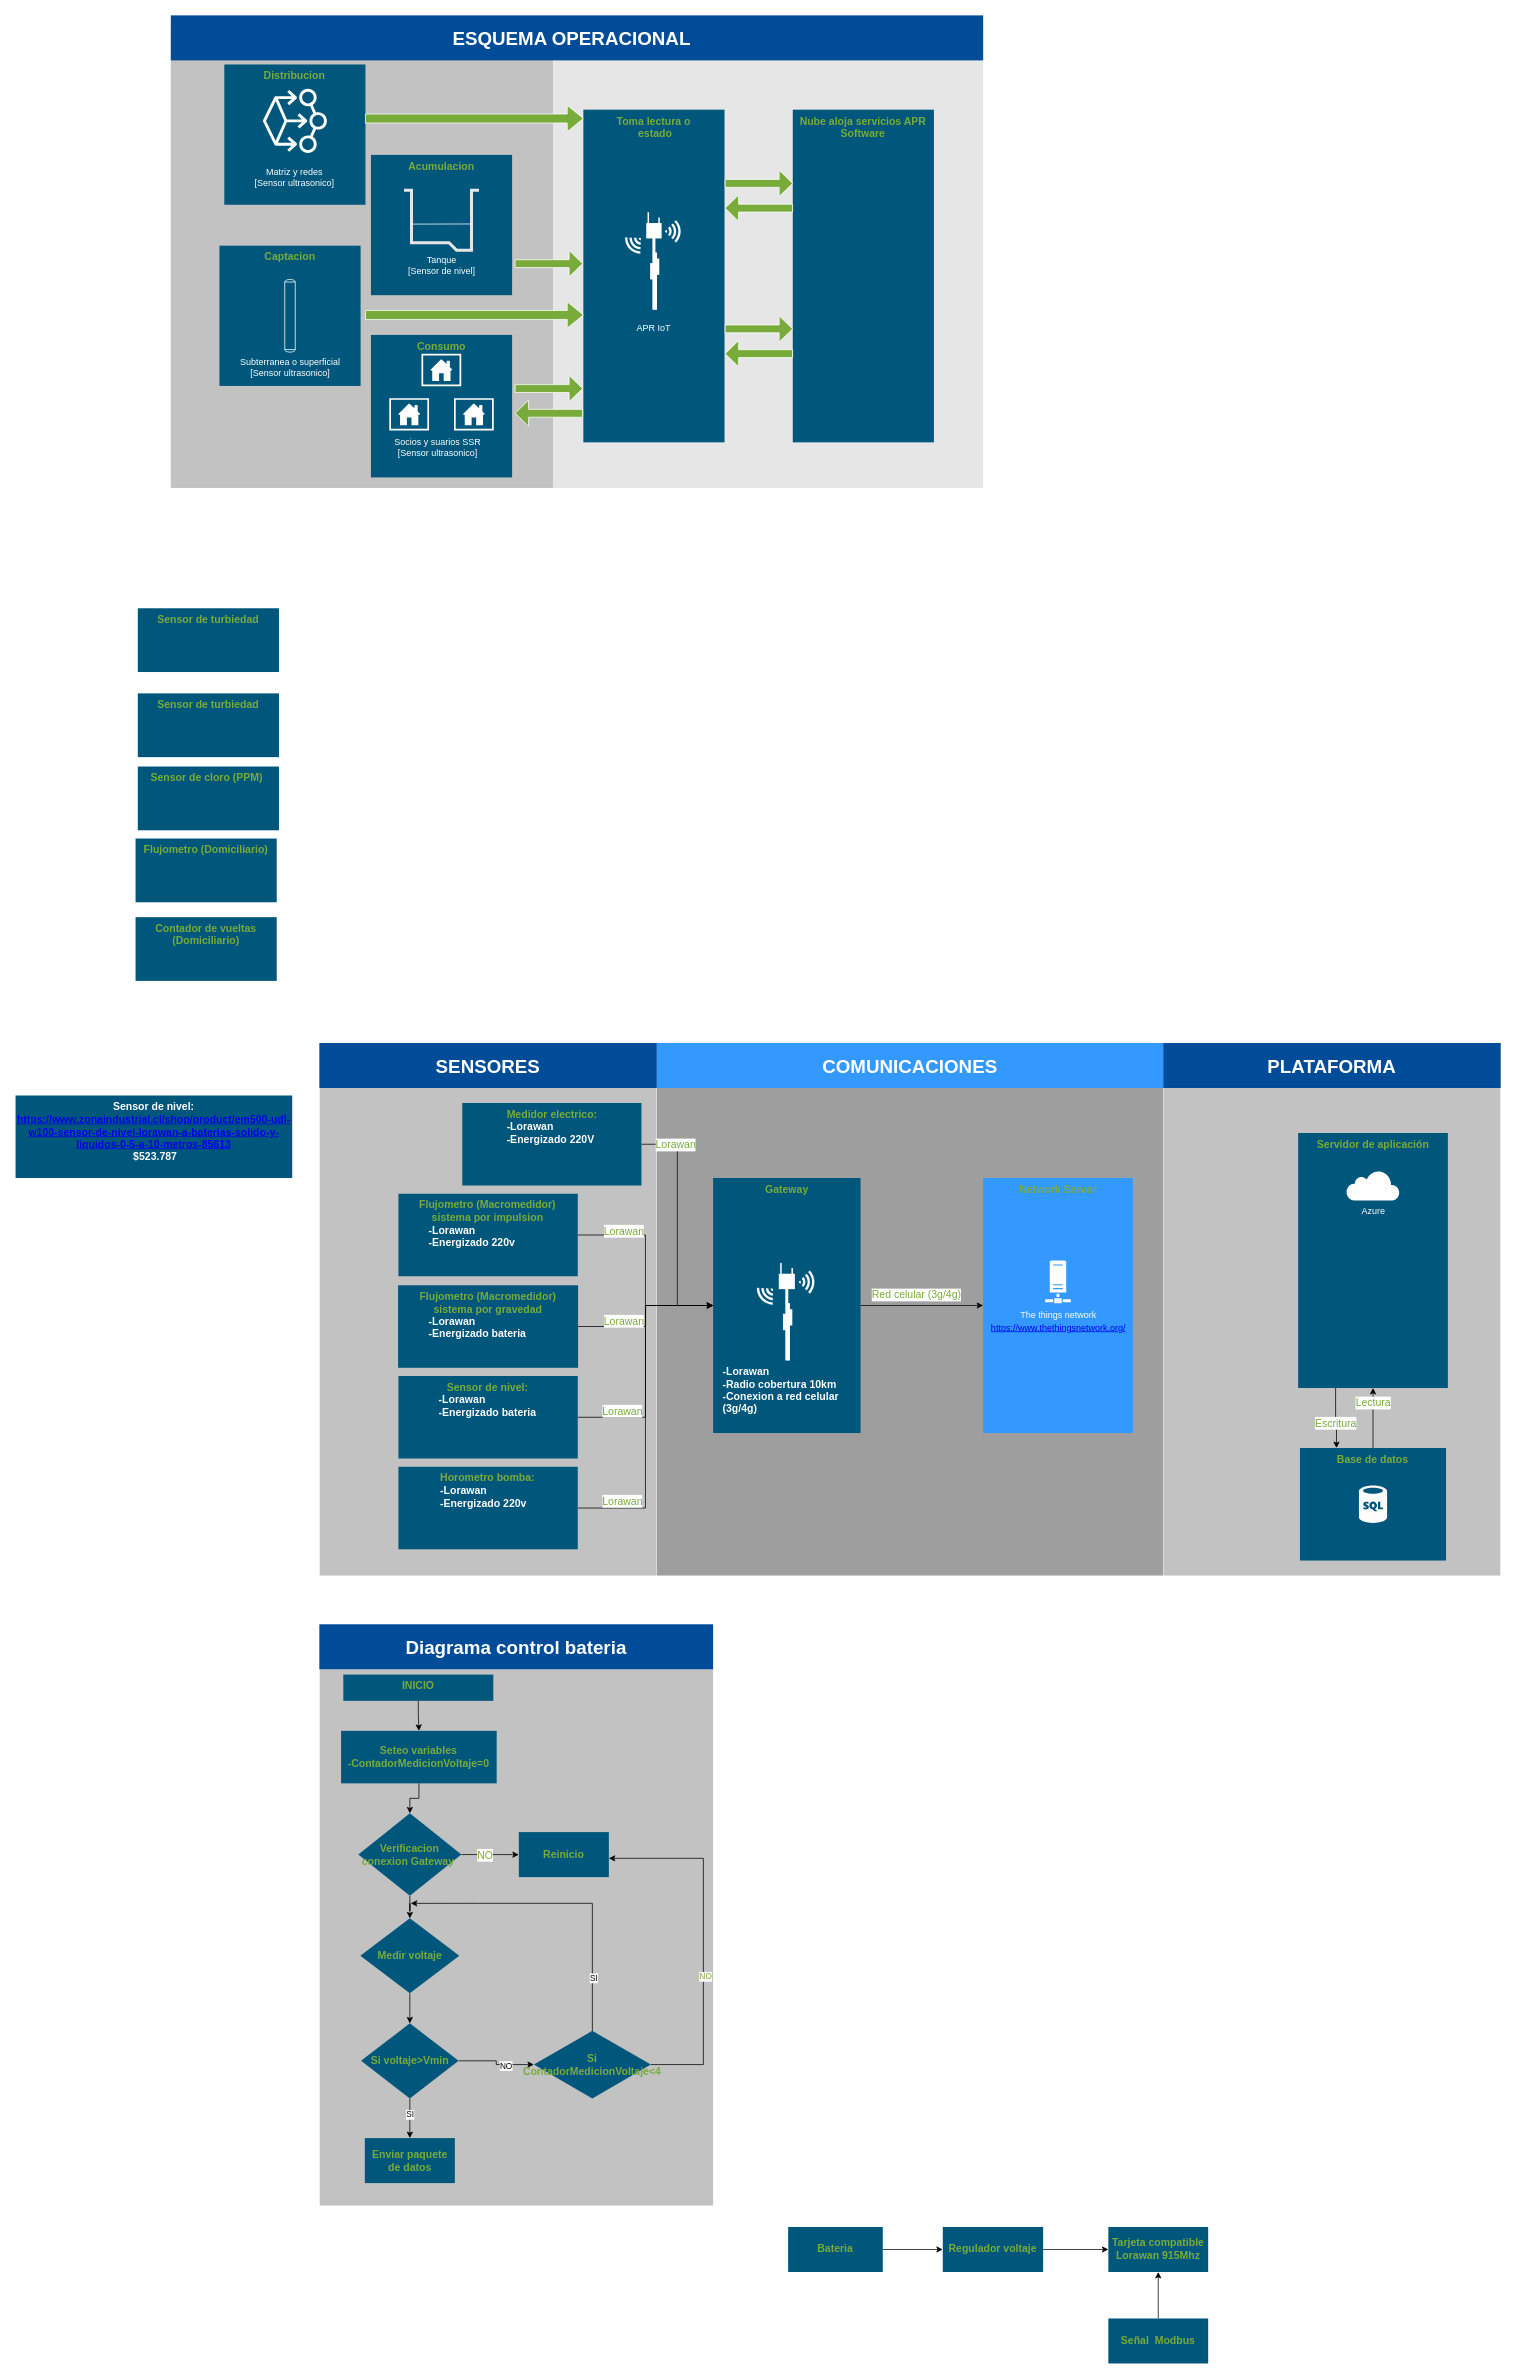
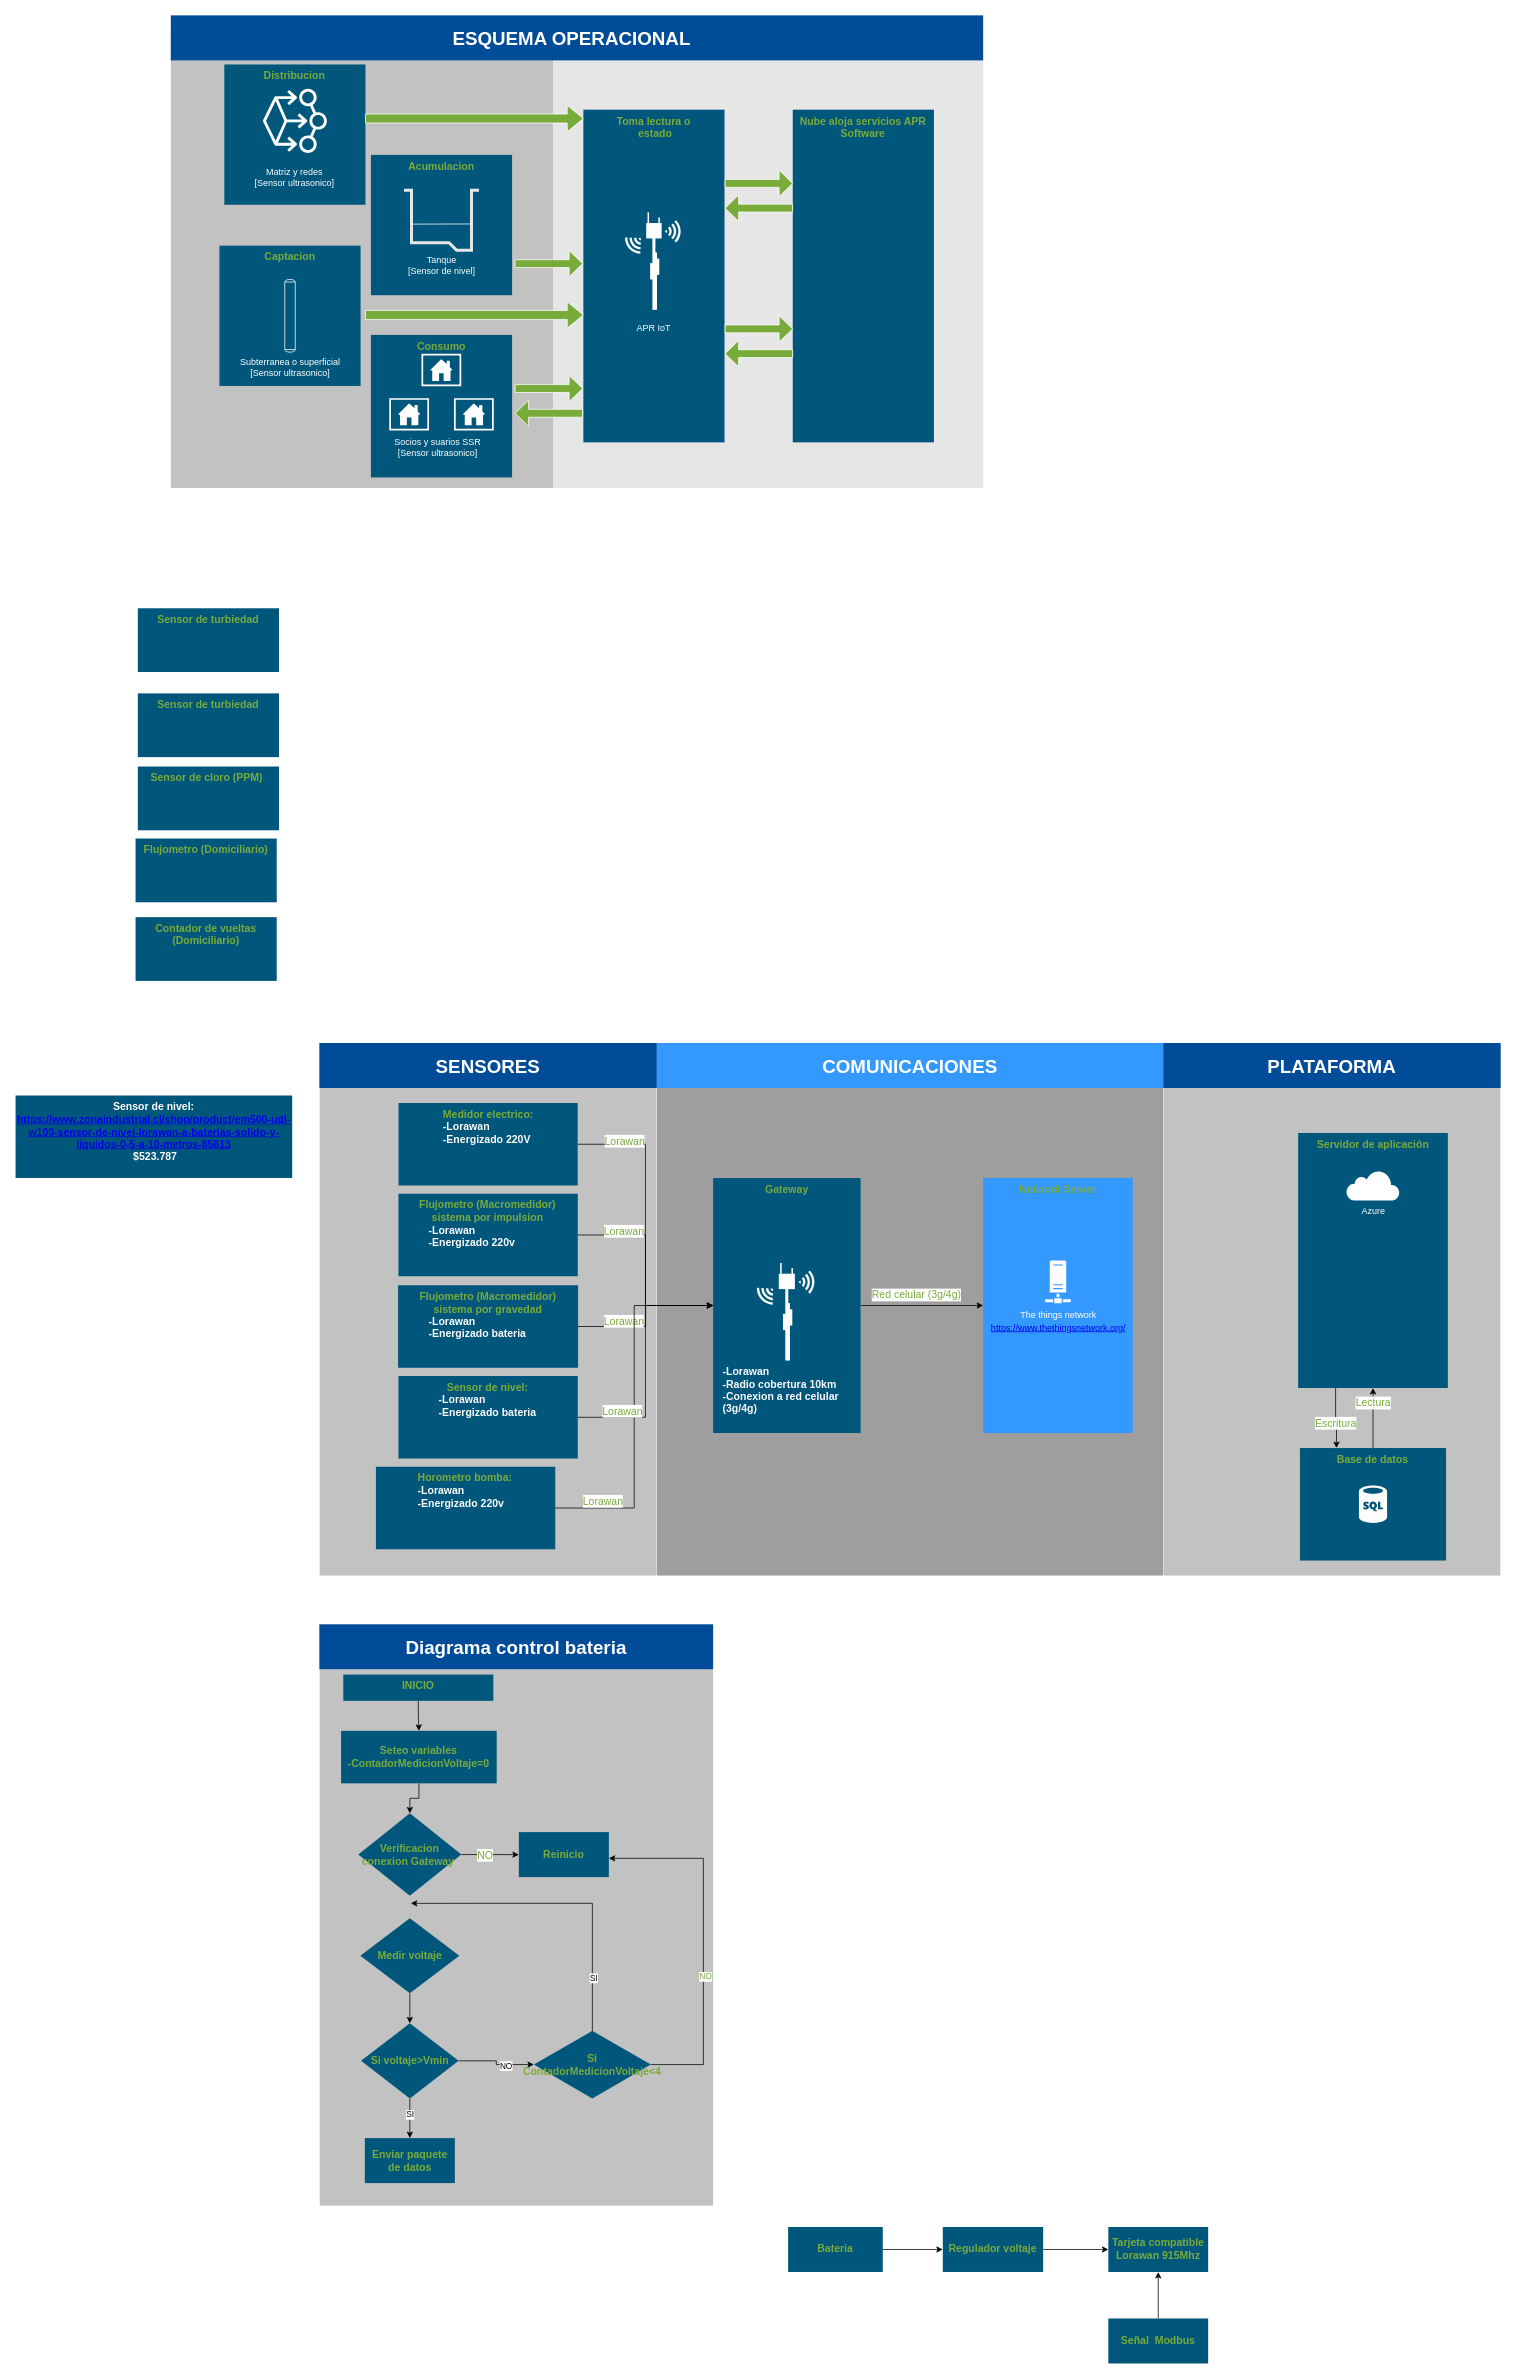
(552, 1144) -> (488, 1144)
(488, 1508) -> (465, 1508)
(410, 1906) -> none
